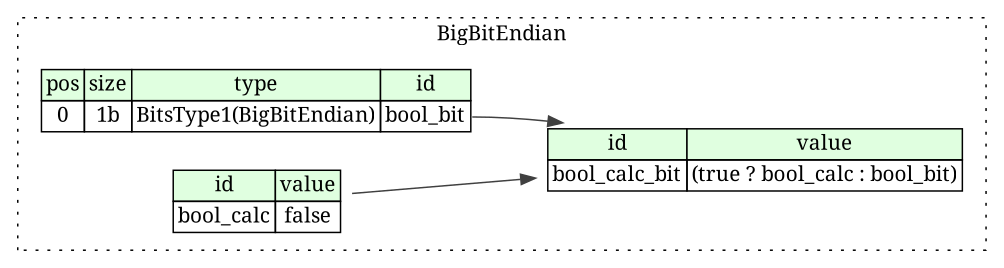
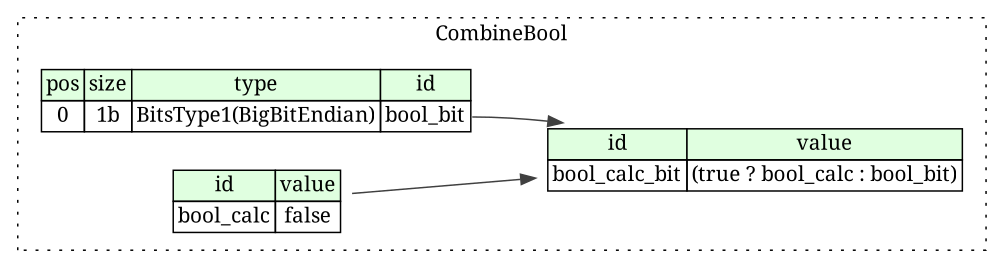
(502, 35) -> (502, 35)
